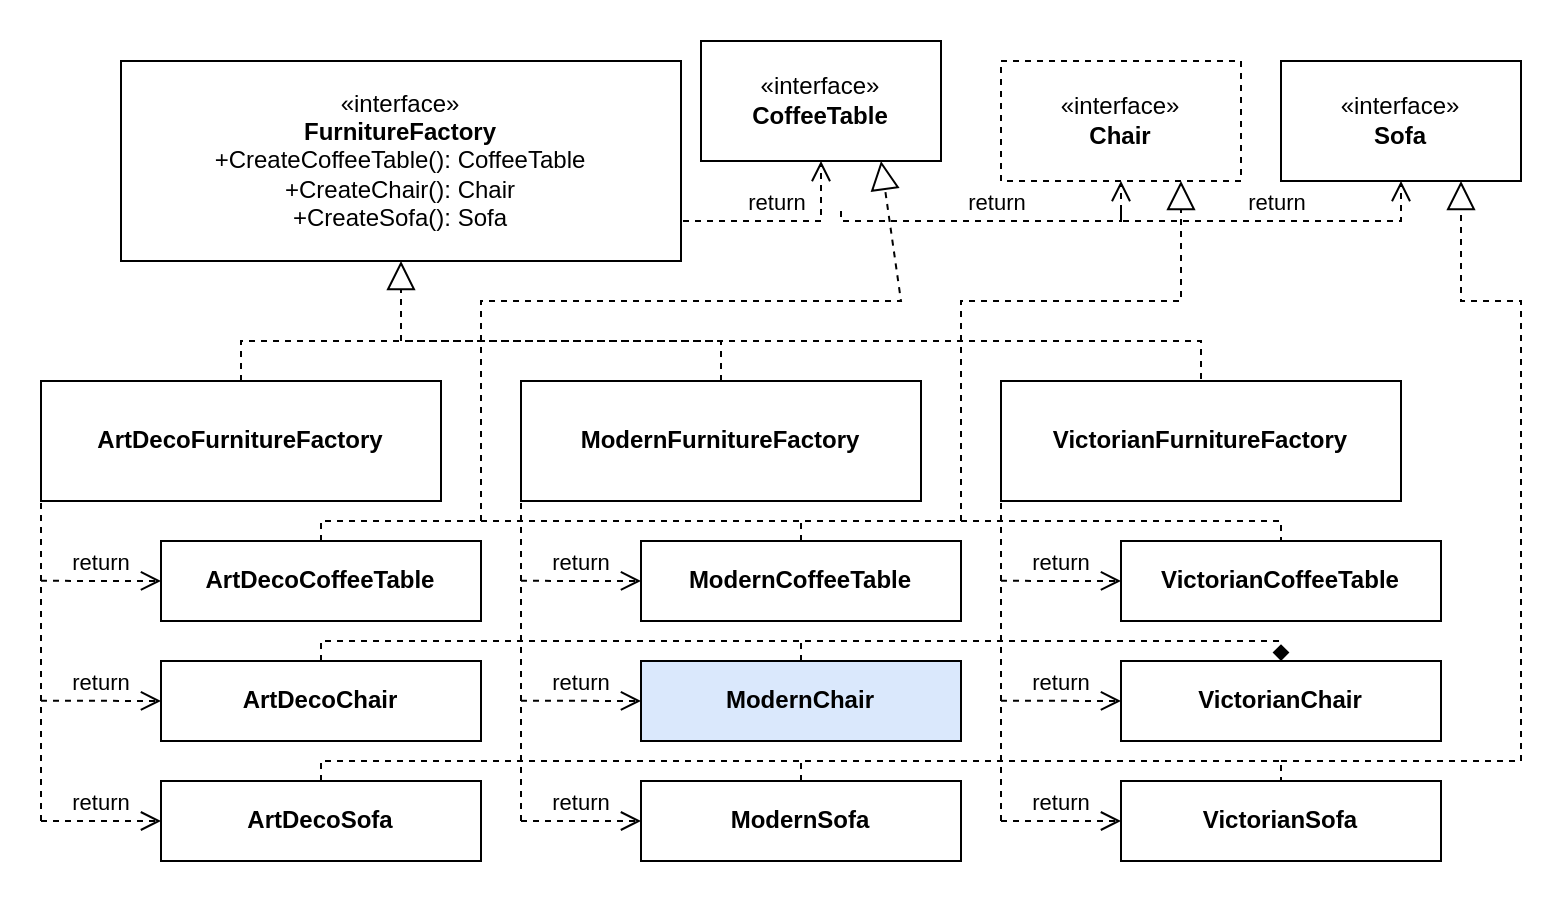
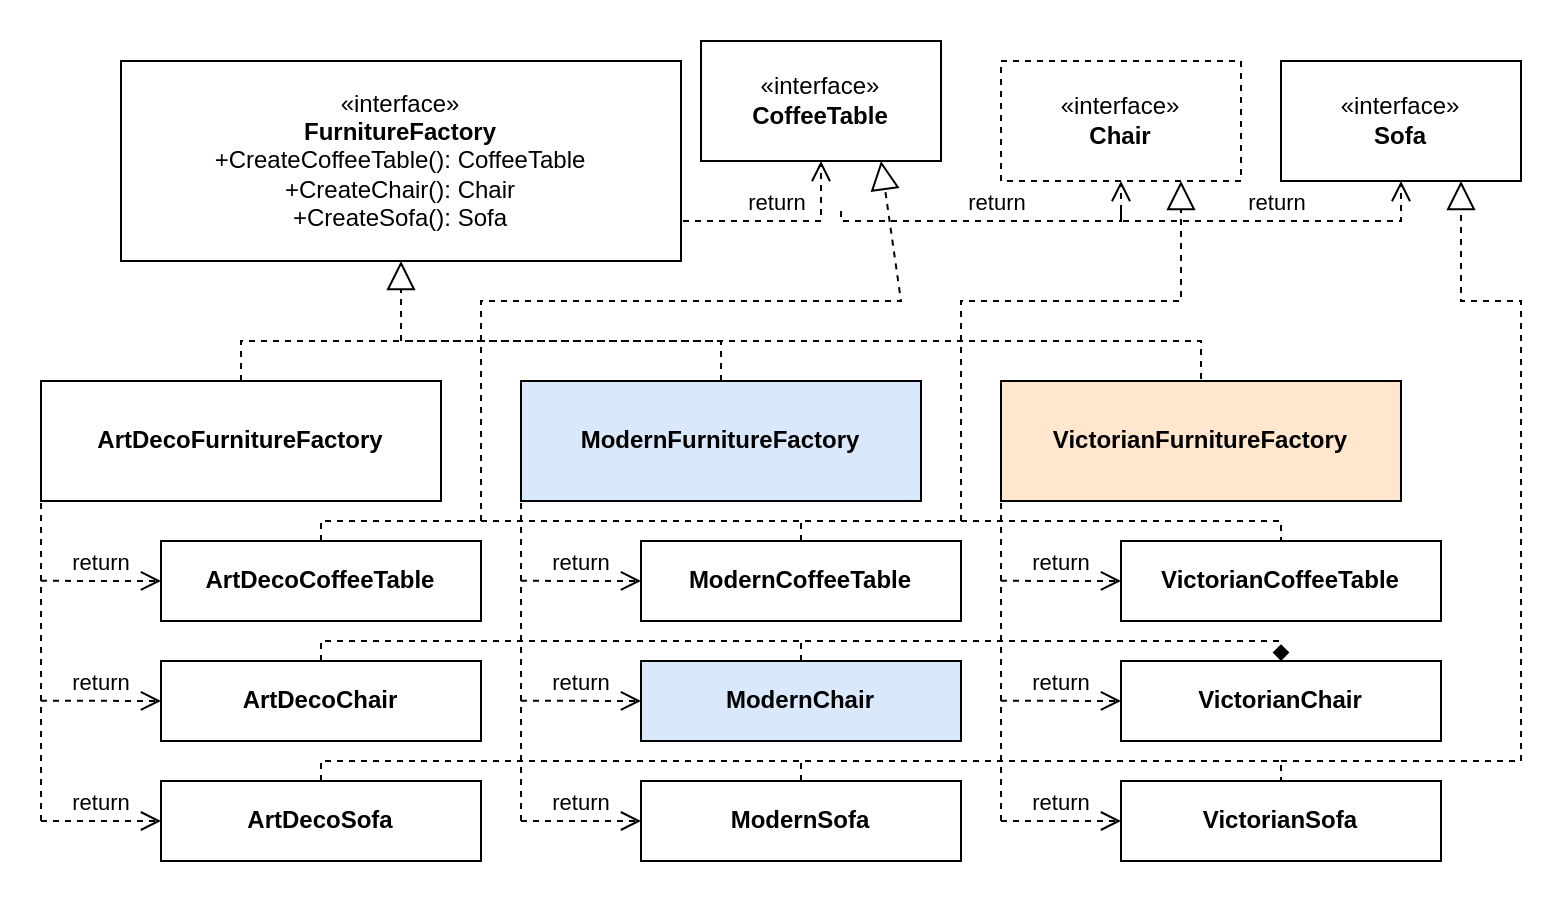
(721, 441) -> (721, 441)
(1201, 441) -> (1201, 441)
